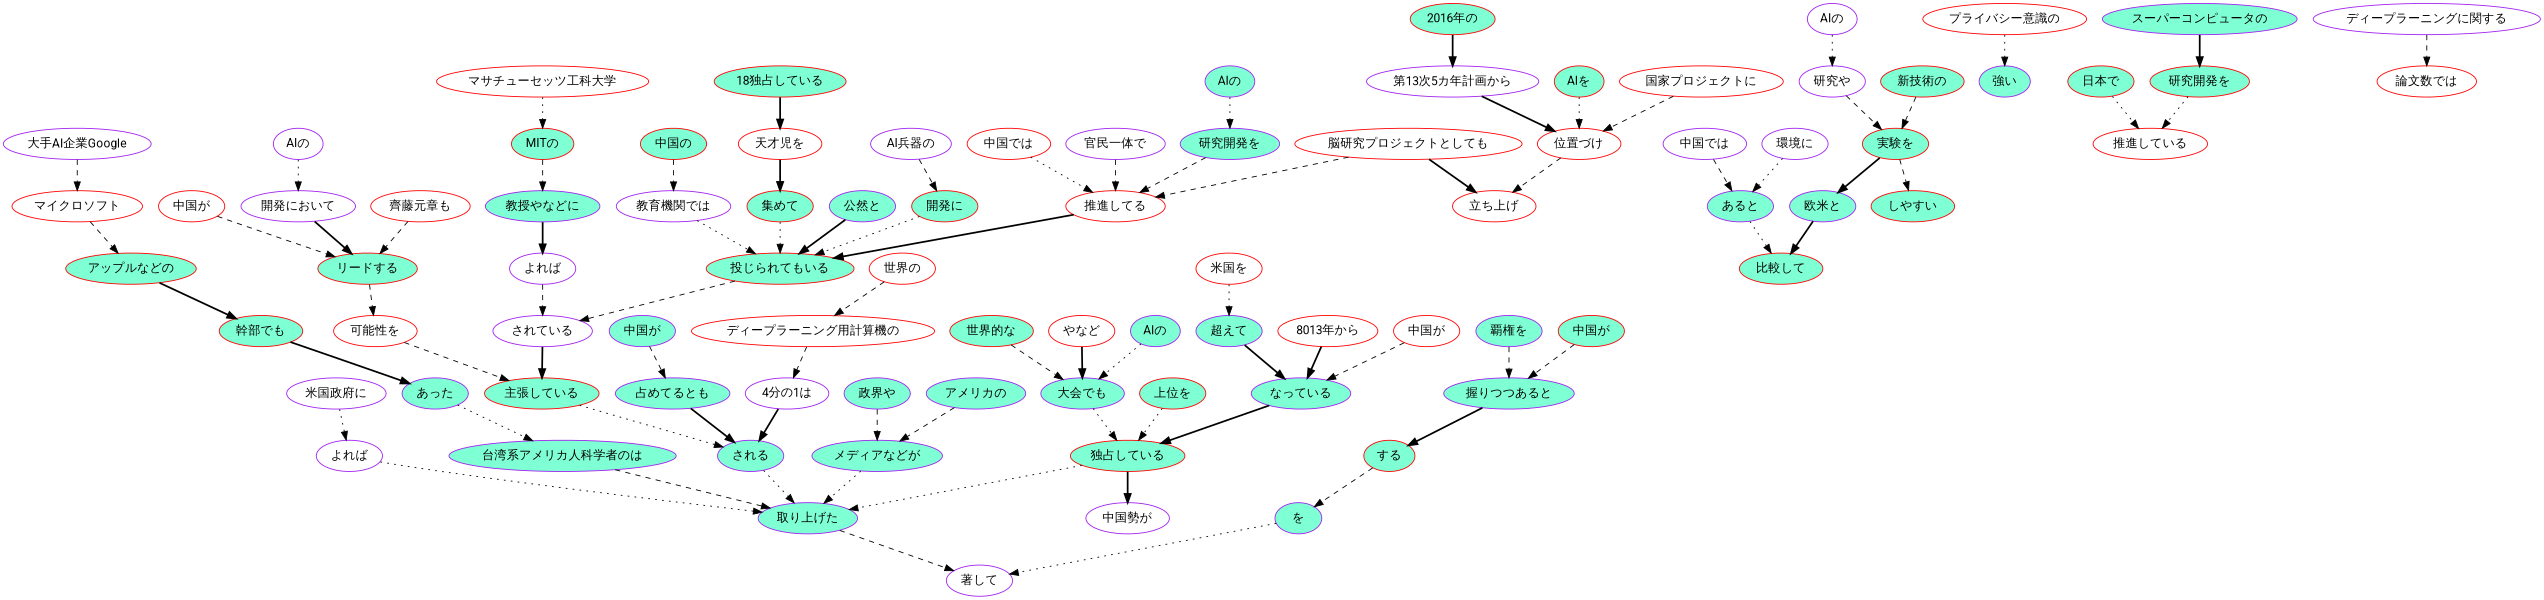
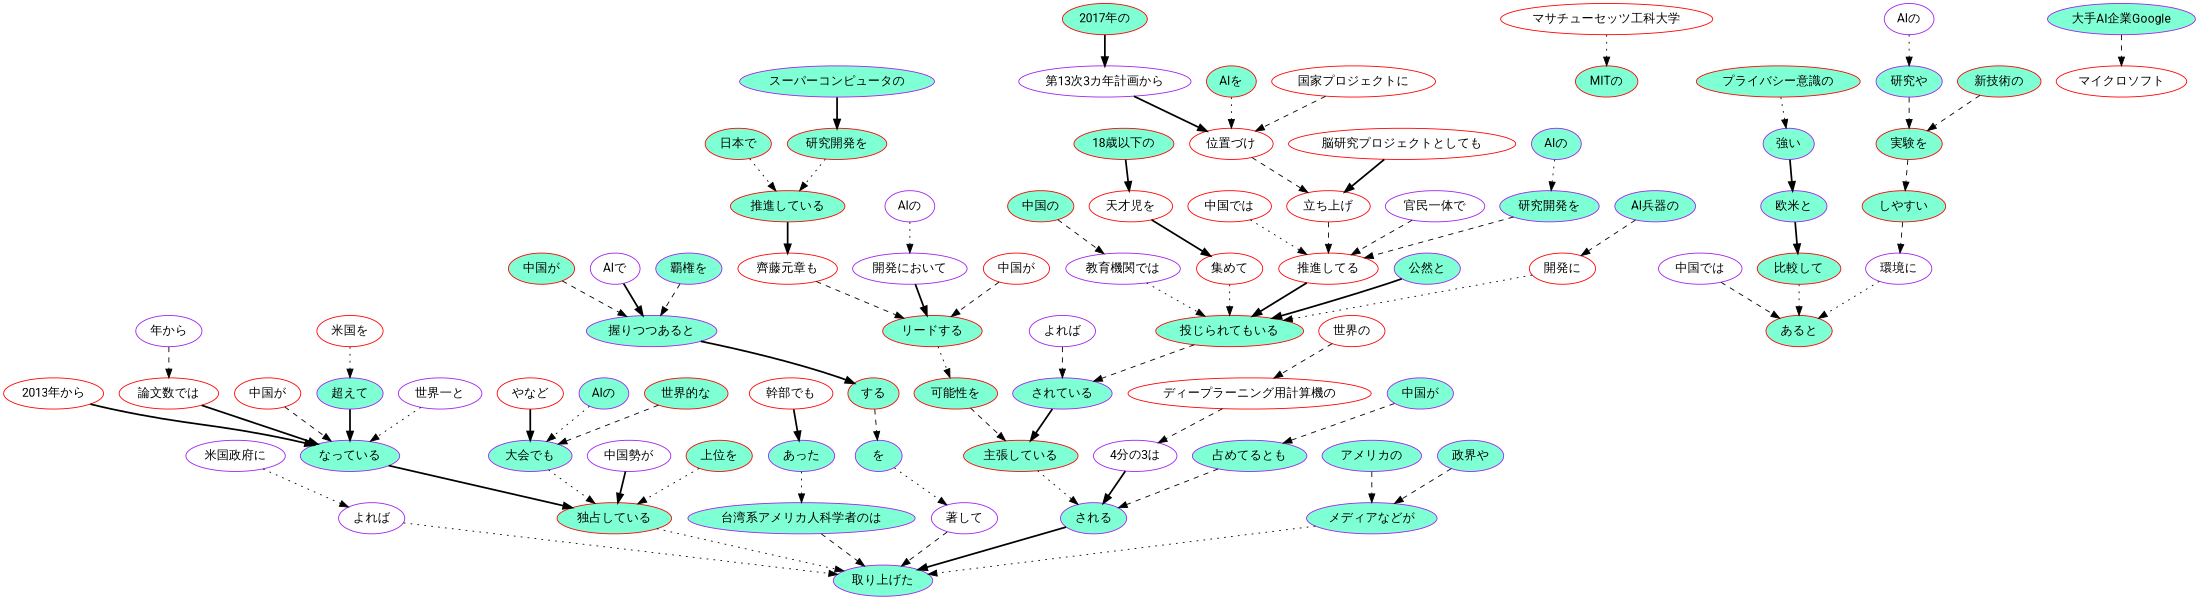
(1453, 19) -> (1105, 19)
(2005, 19) -> (1778, 81)
(2427, 19) -> (169, 331)
(780, 81) -> (1124, 144)
(1453, 81) -> (1105, 81)
(1832, 81) -> (1909, 81)
(77, 144) -> (2121, 19)
(911, 144) -> (1655, 206)
(2150, 144) -> (788, 206)
(1862, 172) -> (1791, 171)
(1256, 176) -> (1328, 233)
(543, 206) -> none
(780, 206) -> (1230, 269)
(945, 206) -> (1562, 269)
(1740, 206) -> (1799, 331)
none -> (788, 233)
none -> (1902, 233)
(1758, 234) -> (1799, 296)
(131, 269) -> none
none -> (615, 269)
(371, 296) -> (942, 358)
(261, 331) -> (791, 393)
(375, 331) -> (956, 393)
(543, 331) -> (1062, 393)
(1328, 331) -> (54, 393)
none -> (440, 393)
(787, 393) -> (1135, 456)
none -> (255, 423)
(709, 423) -> (1172, 487)
(1128, 483) -> (623, 483)
(776, 484) -> (996, 547)
(893, 549) -> (928, 546)
